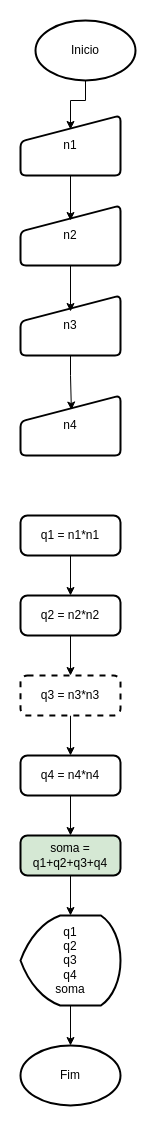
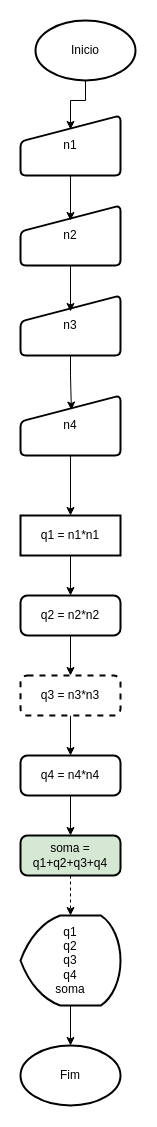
none -> (71, 482)
(71, 536) -> (71, 536)
(71, 891) -> (71, 891)
